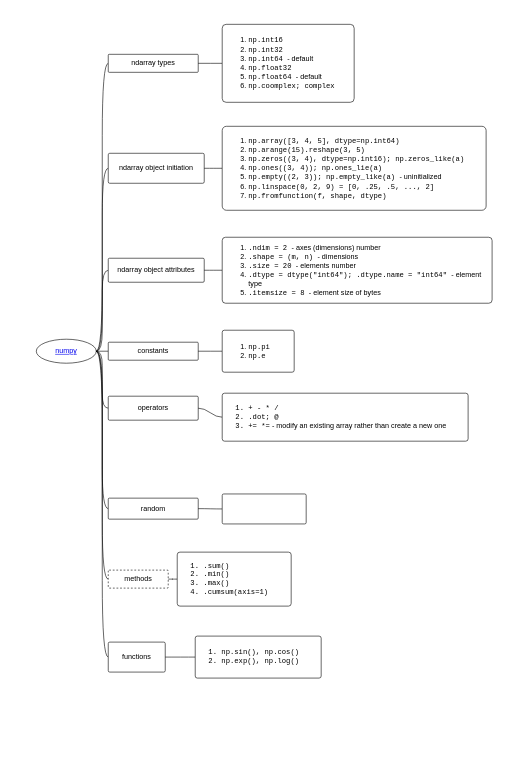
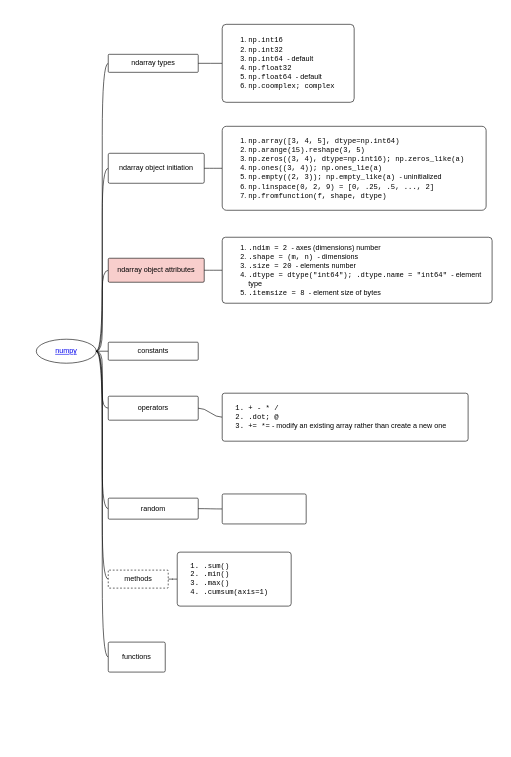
(156, 270) -> (156, 270)
(210, 351) -> none
(258, 351) -> none
(180, 657) -> none
(258, 657) -> none
